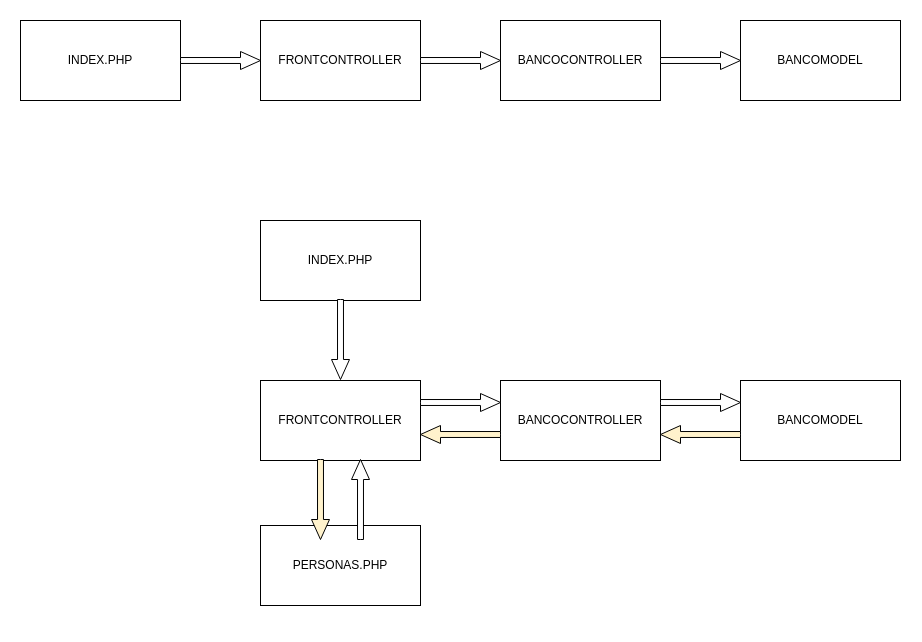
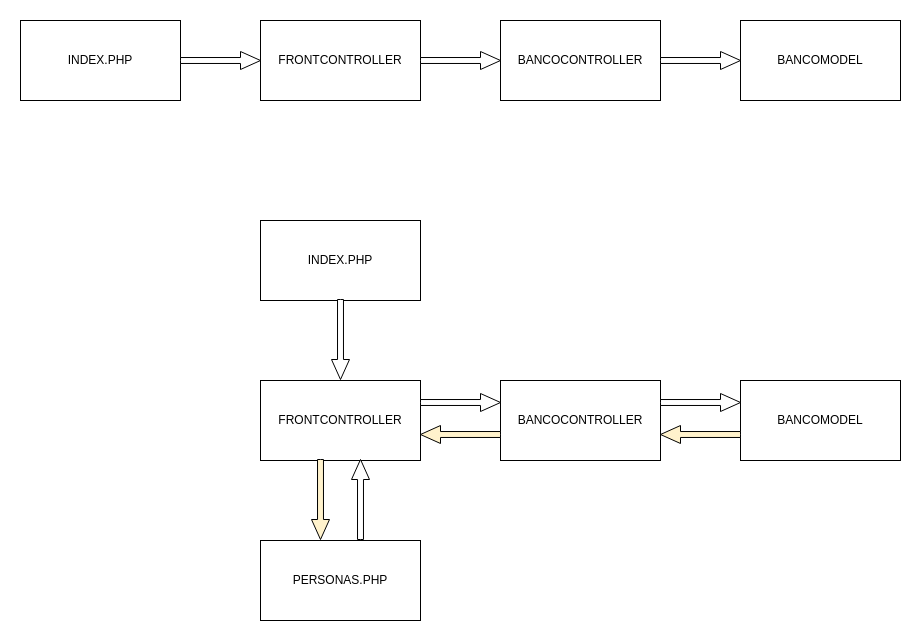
(341, 566) -> (341, 581)
